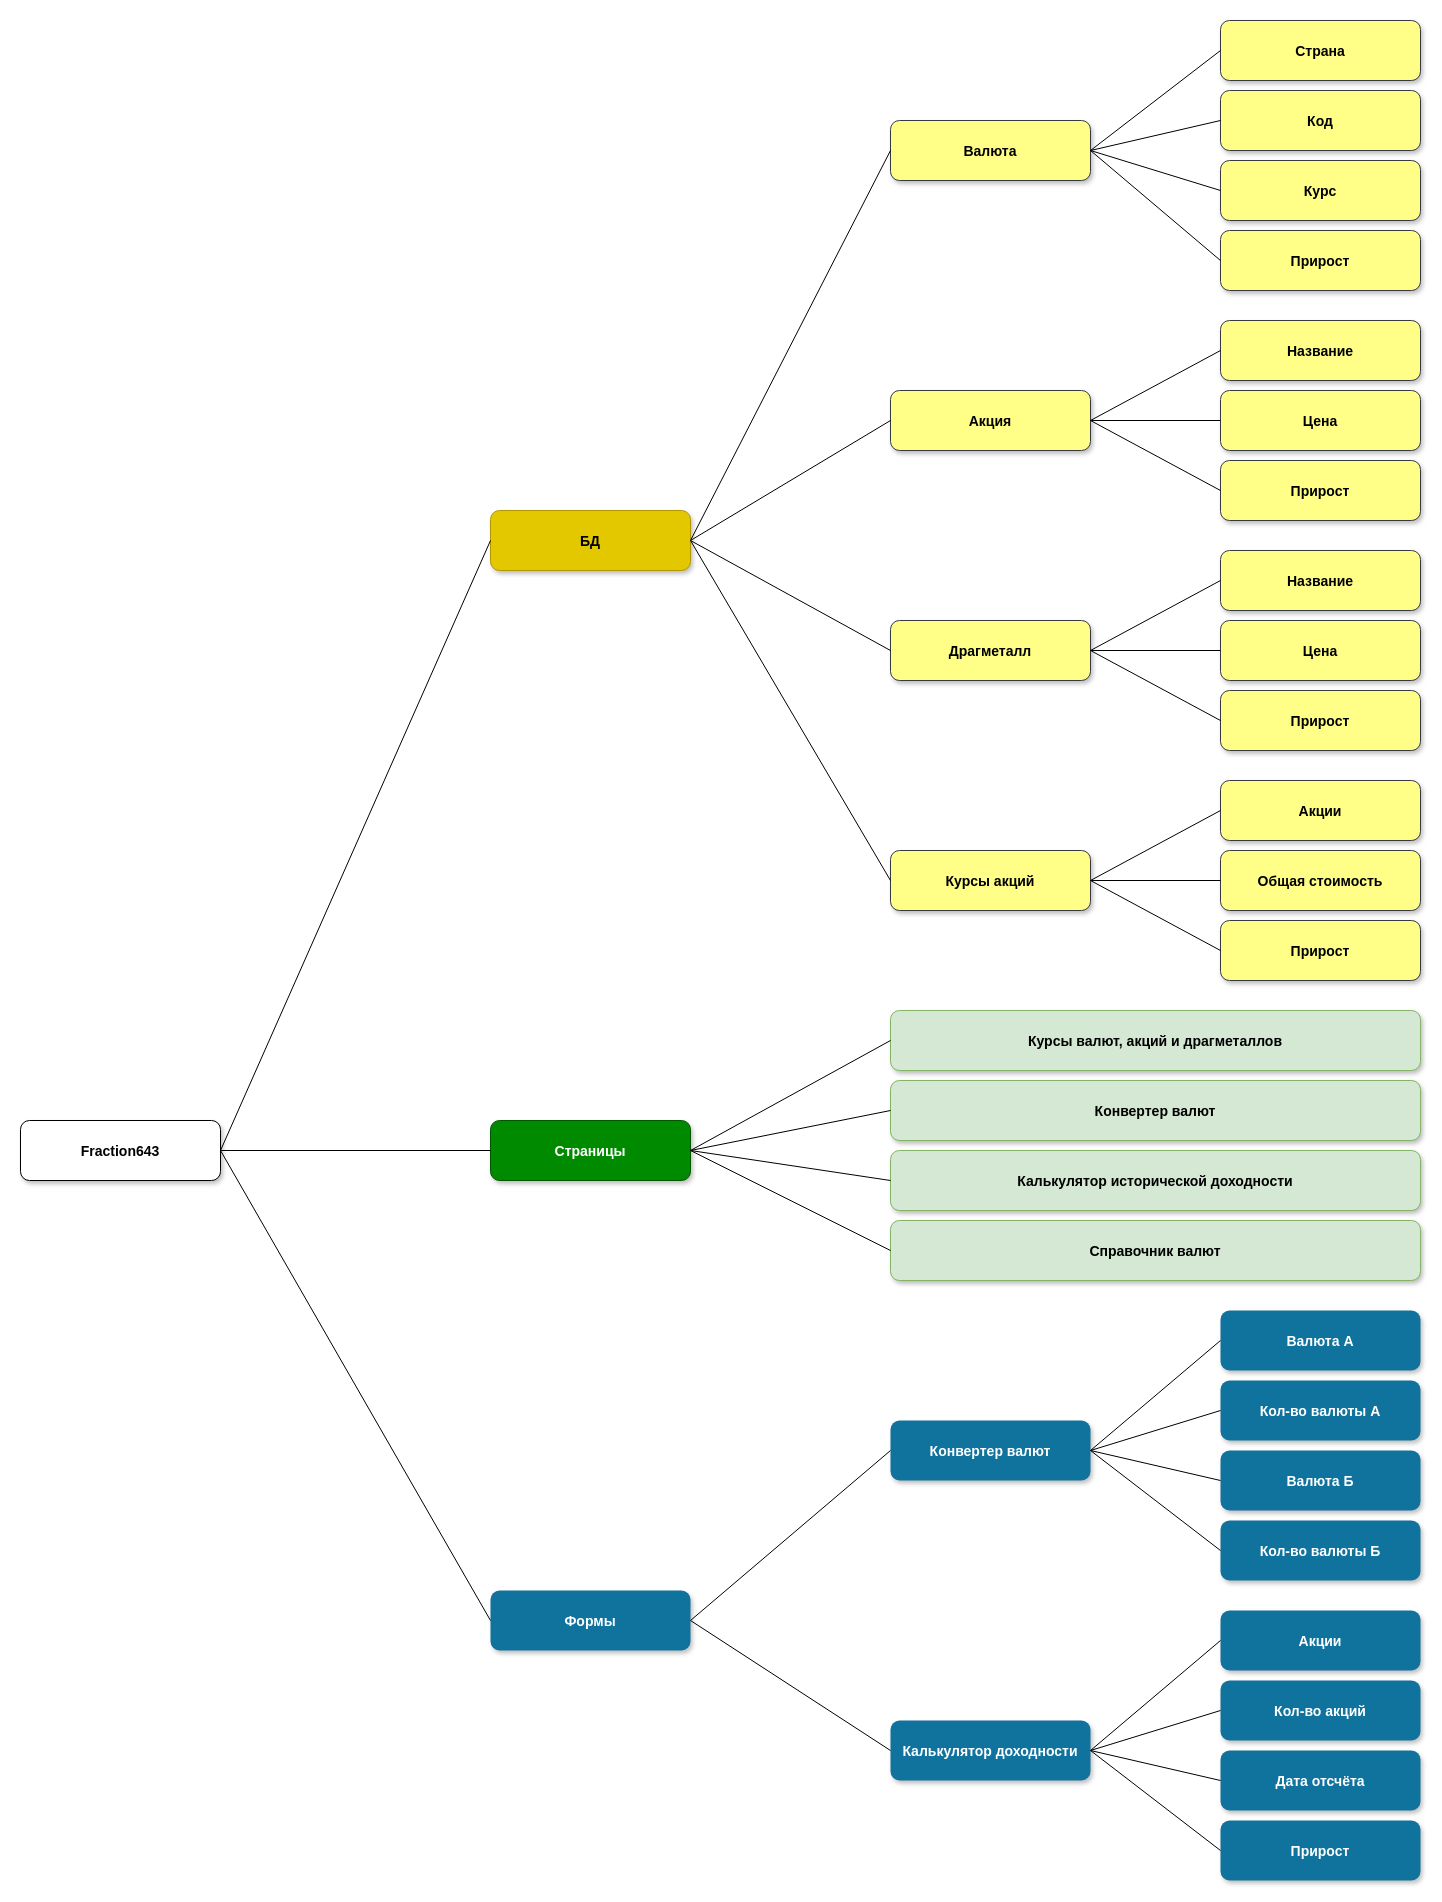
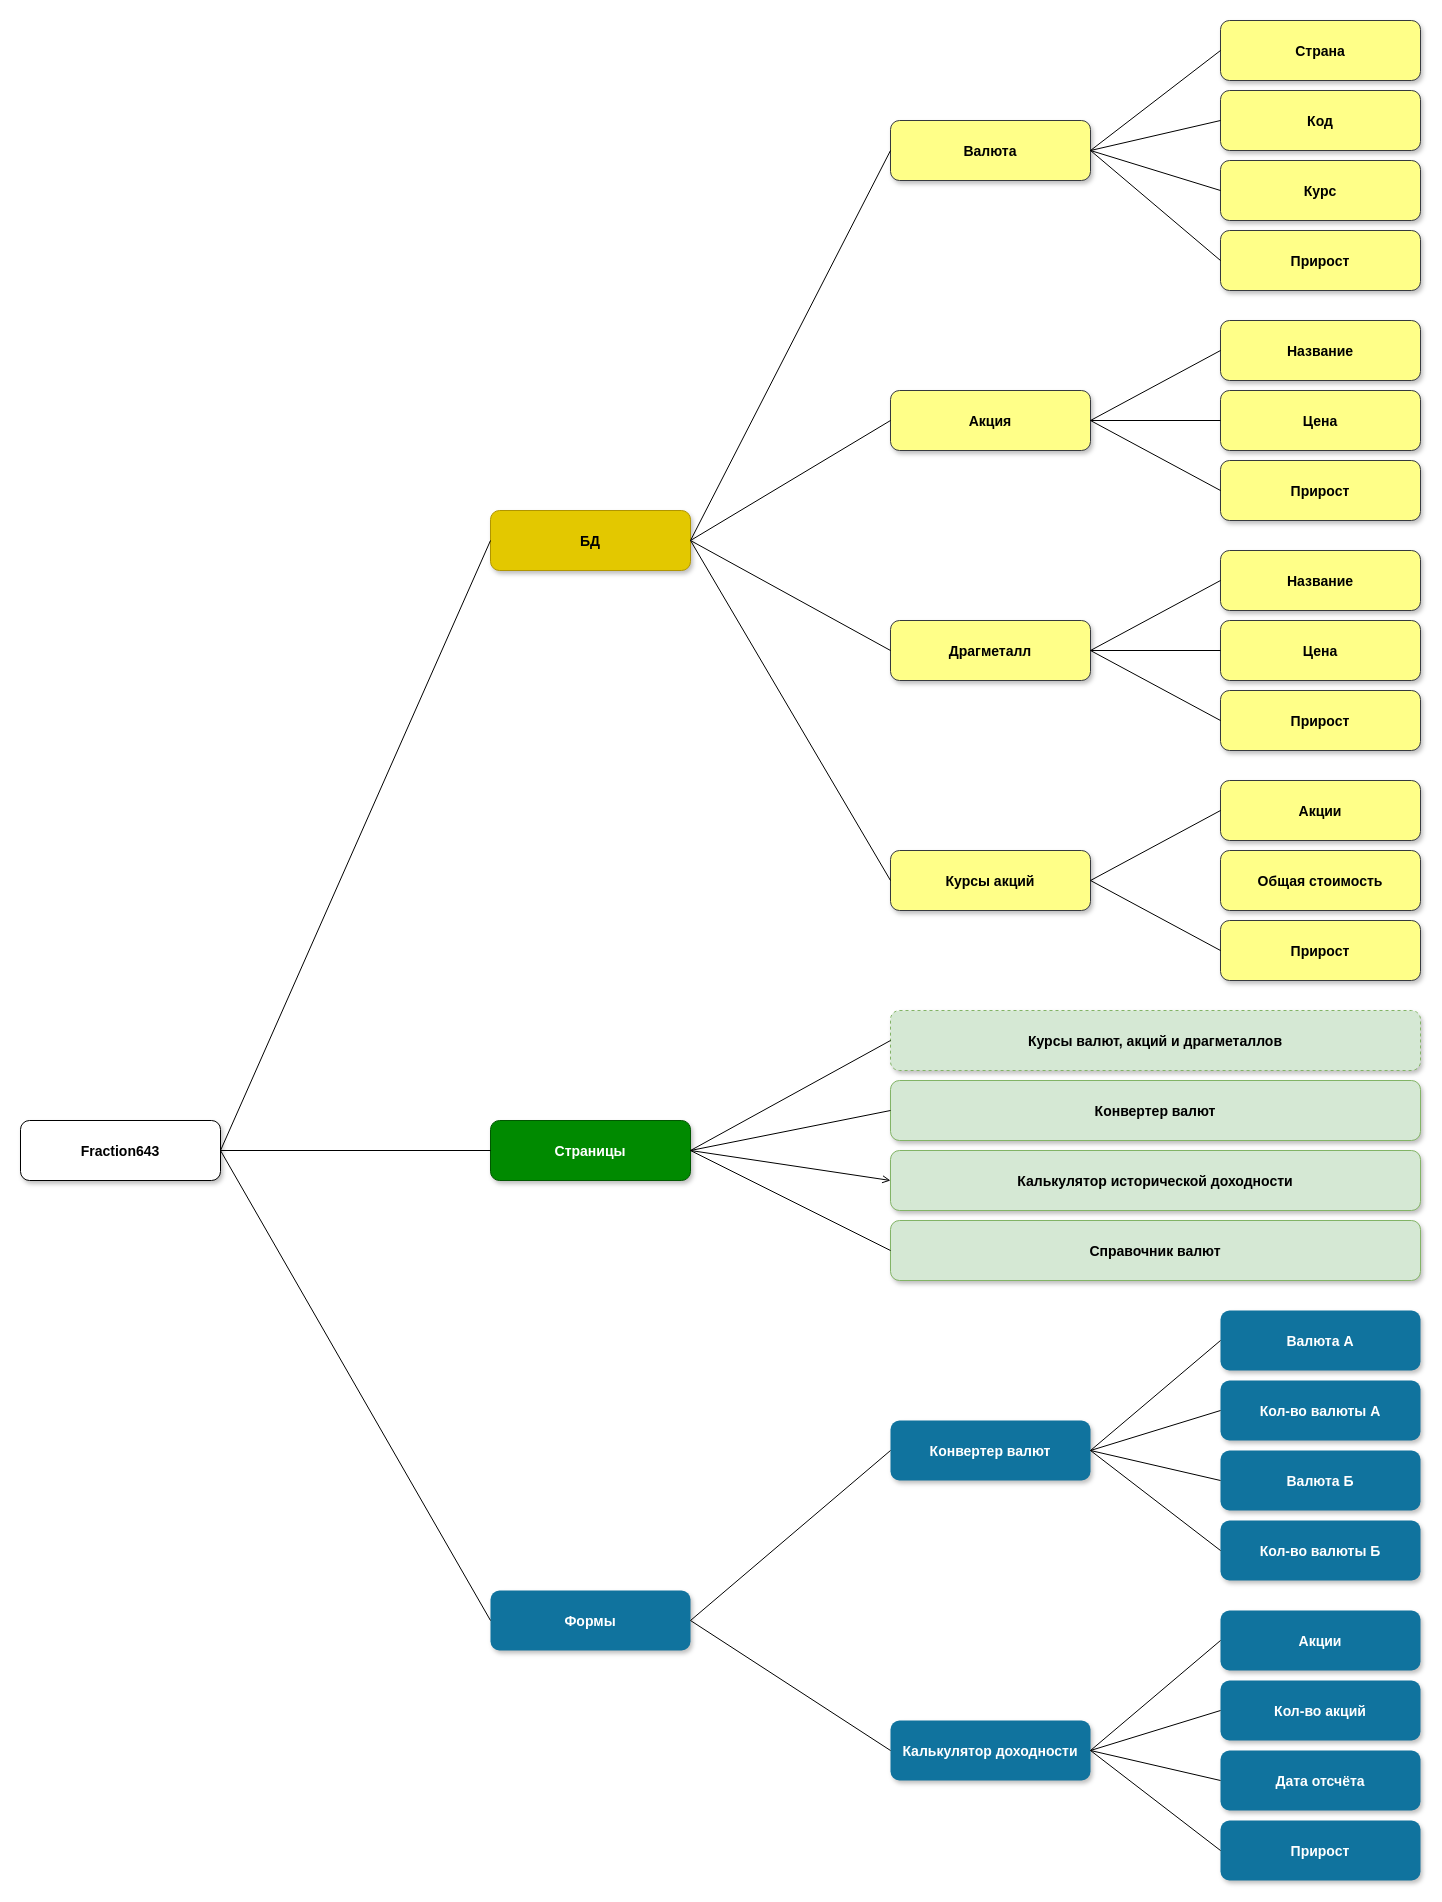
(1157, 881) -> none
(1156, 1041) -> (1156, 1041)
(886, 1180) -> (885, 1180)
